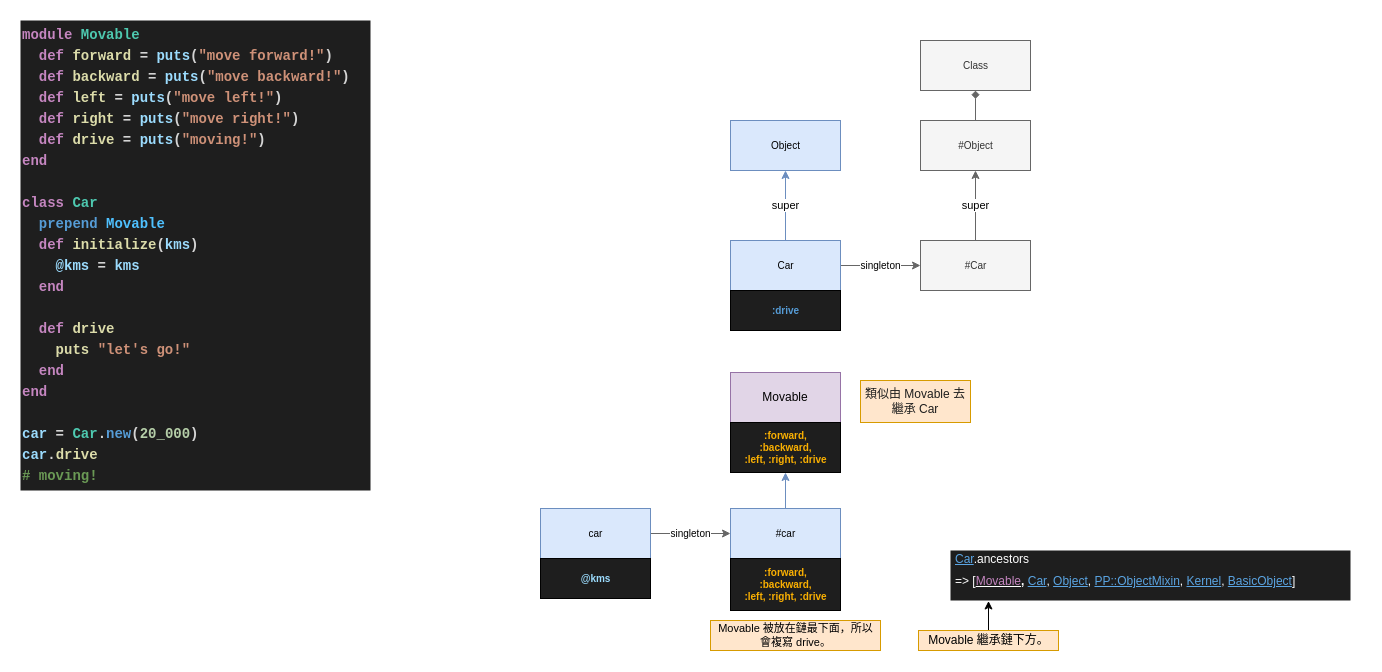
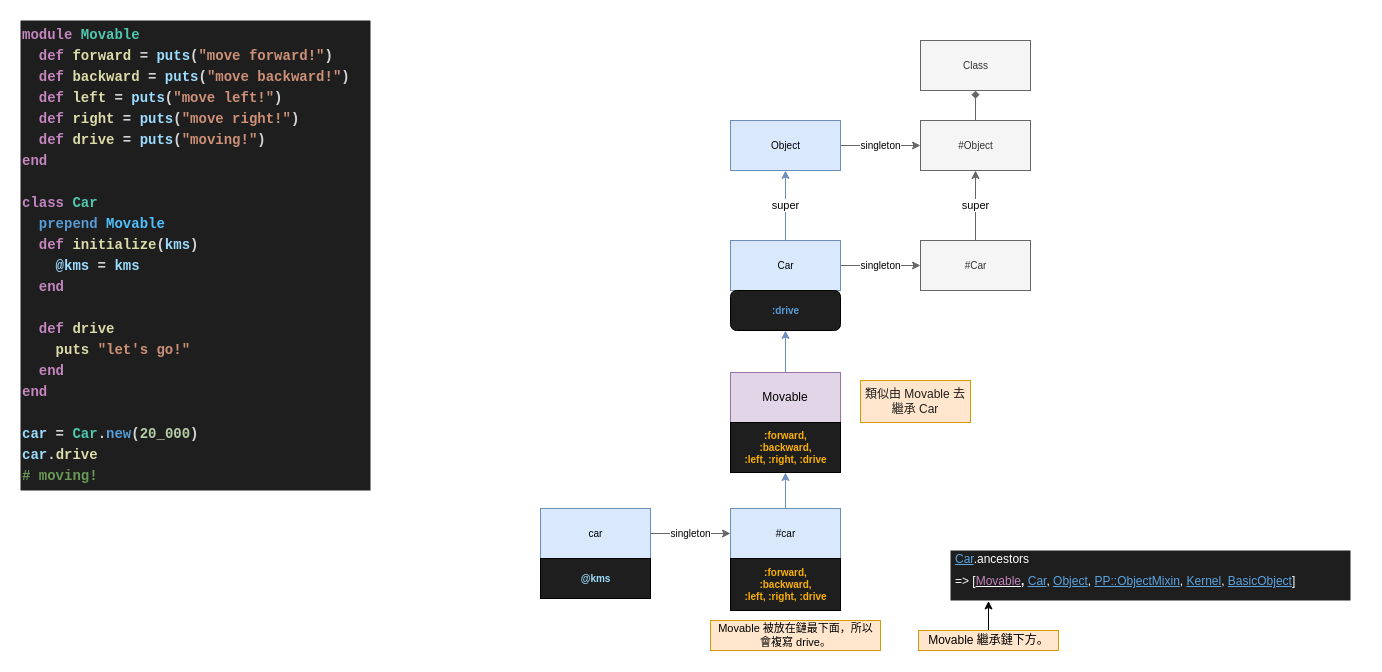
none -> (877, 146)
(786, 311) -> (786, 311)
none -> (786, 355)
